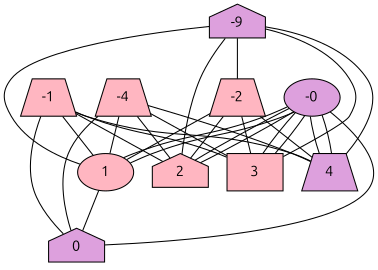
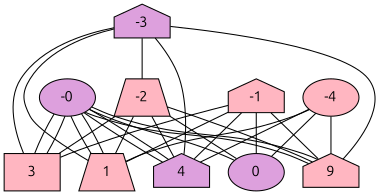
(237, 23) -> (142, 23)
(49, 98) -> (256, 98)
(123, 98) -> (331, 98)
(173, 126) -> none
(106, 172) -> (107, 172)
(180, 172) -> (331, 172)
(330, 172) -> (182, 172)
(91, 211) -> (217, 146)
(77, 247) -> (256, 172)
